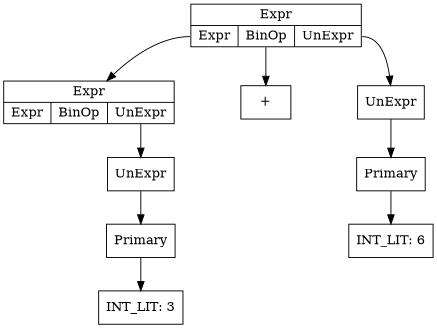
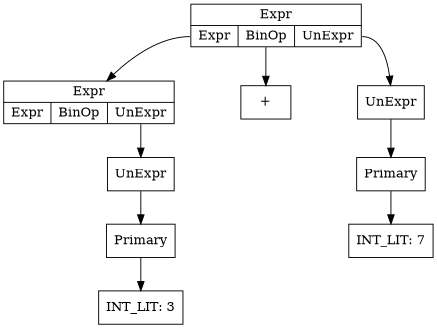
(391, 241) -> (391, 241)
